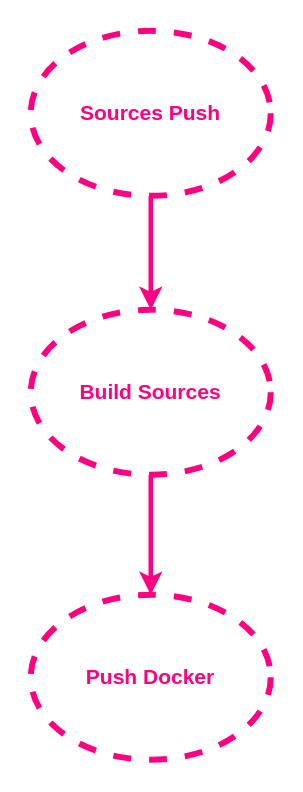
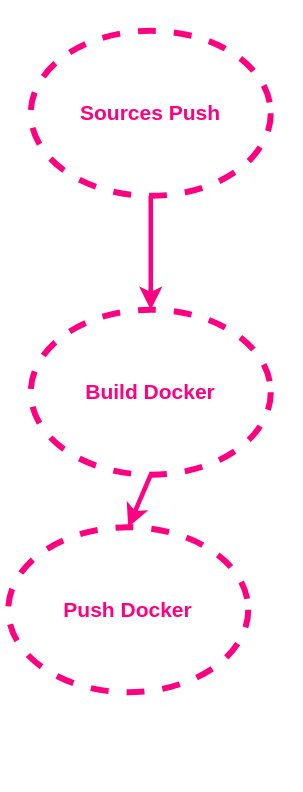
(151, 392) -> (151, 392)
(151, 677) -> (128, 610)
